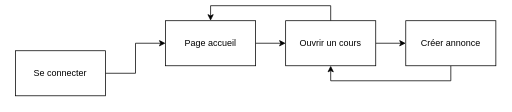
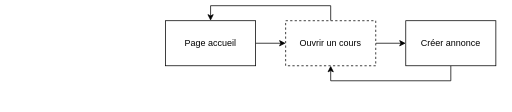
(330, 43) -> (330, 43)
(135, 61) -> none
(60, 73) -> none
